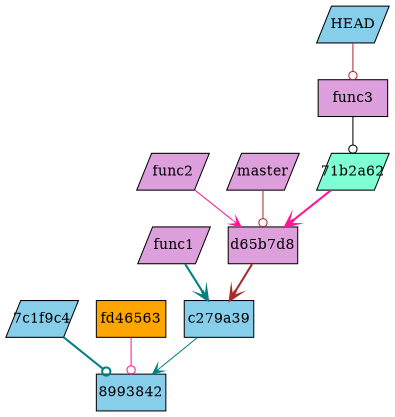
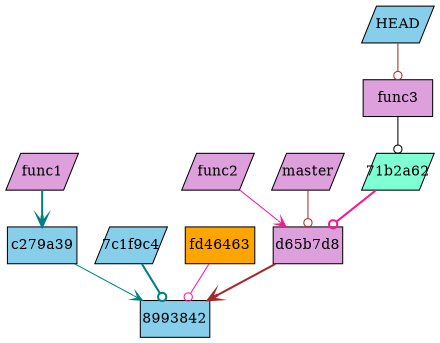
(312, 205) -> (356, 206)
(244, 278) -> (246, 280)
(131, 319) -> (220, 245)
